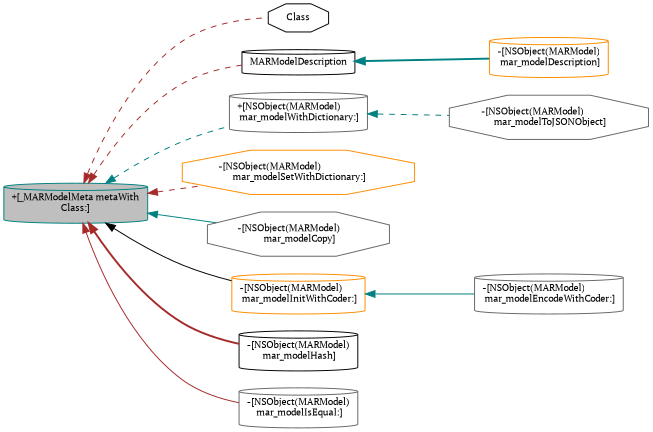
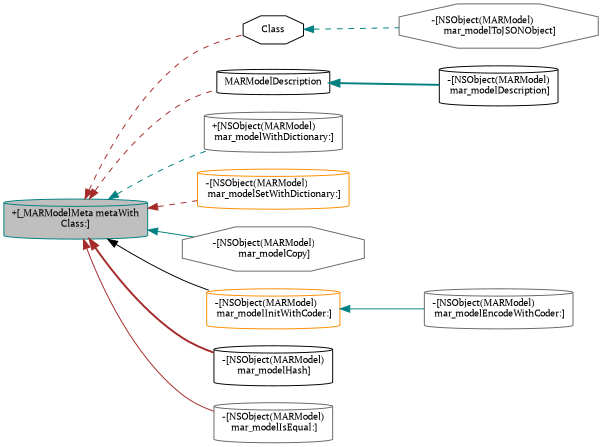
(549, 57) -> (499, 86)
(413, 115) -> (356, 28)
(298, 172) -> (273, 189)
